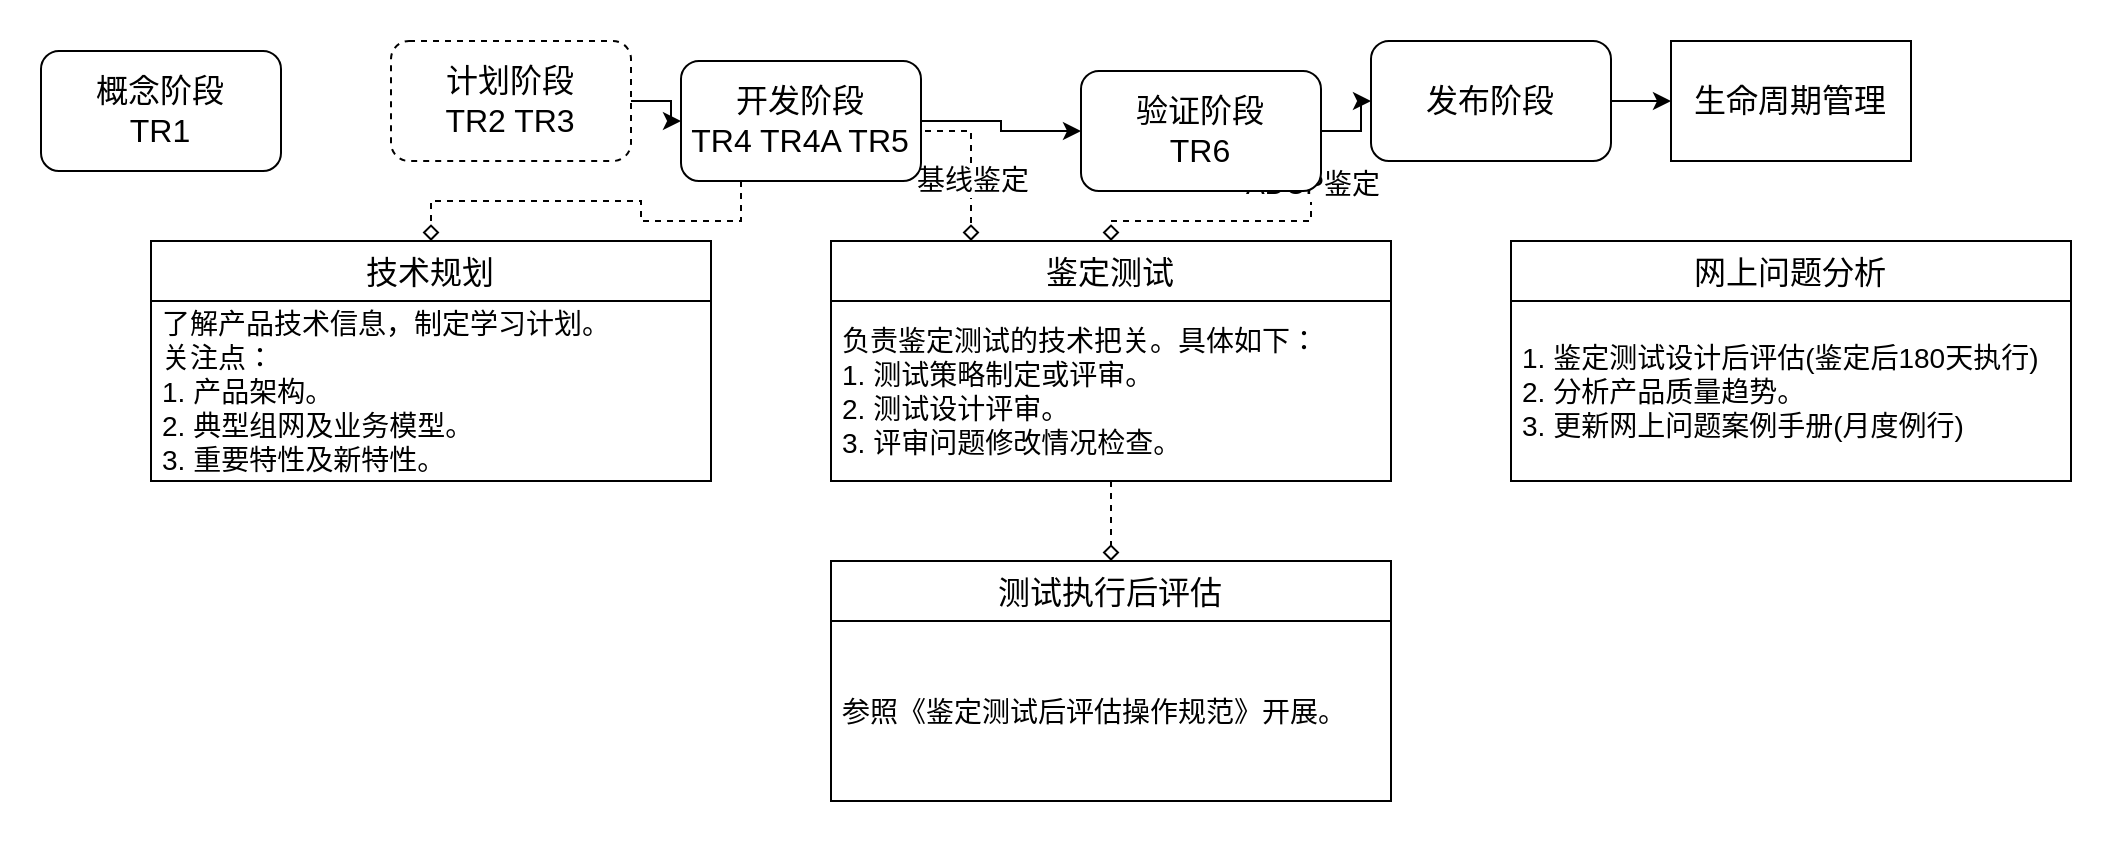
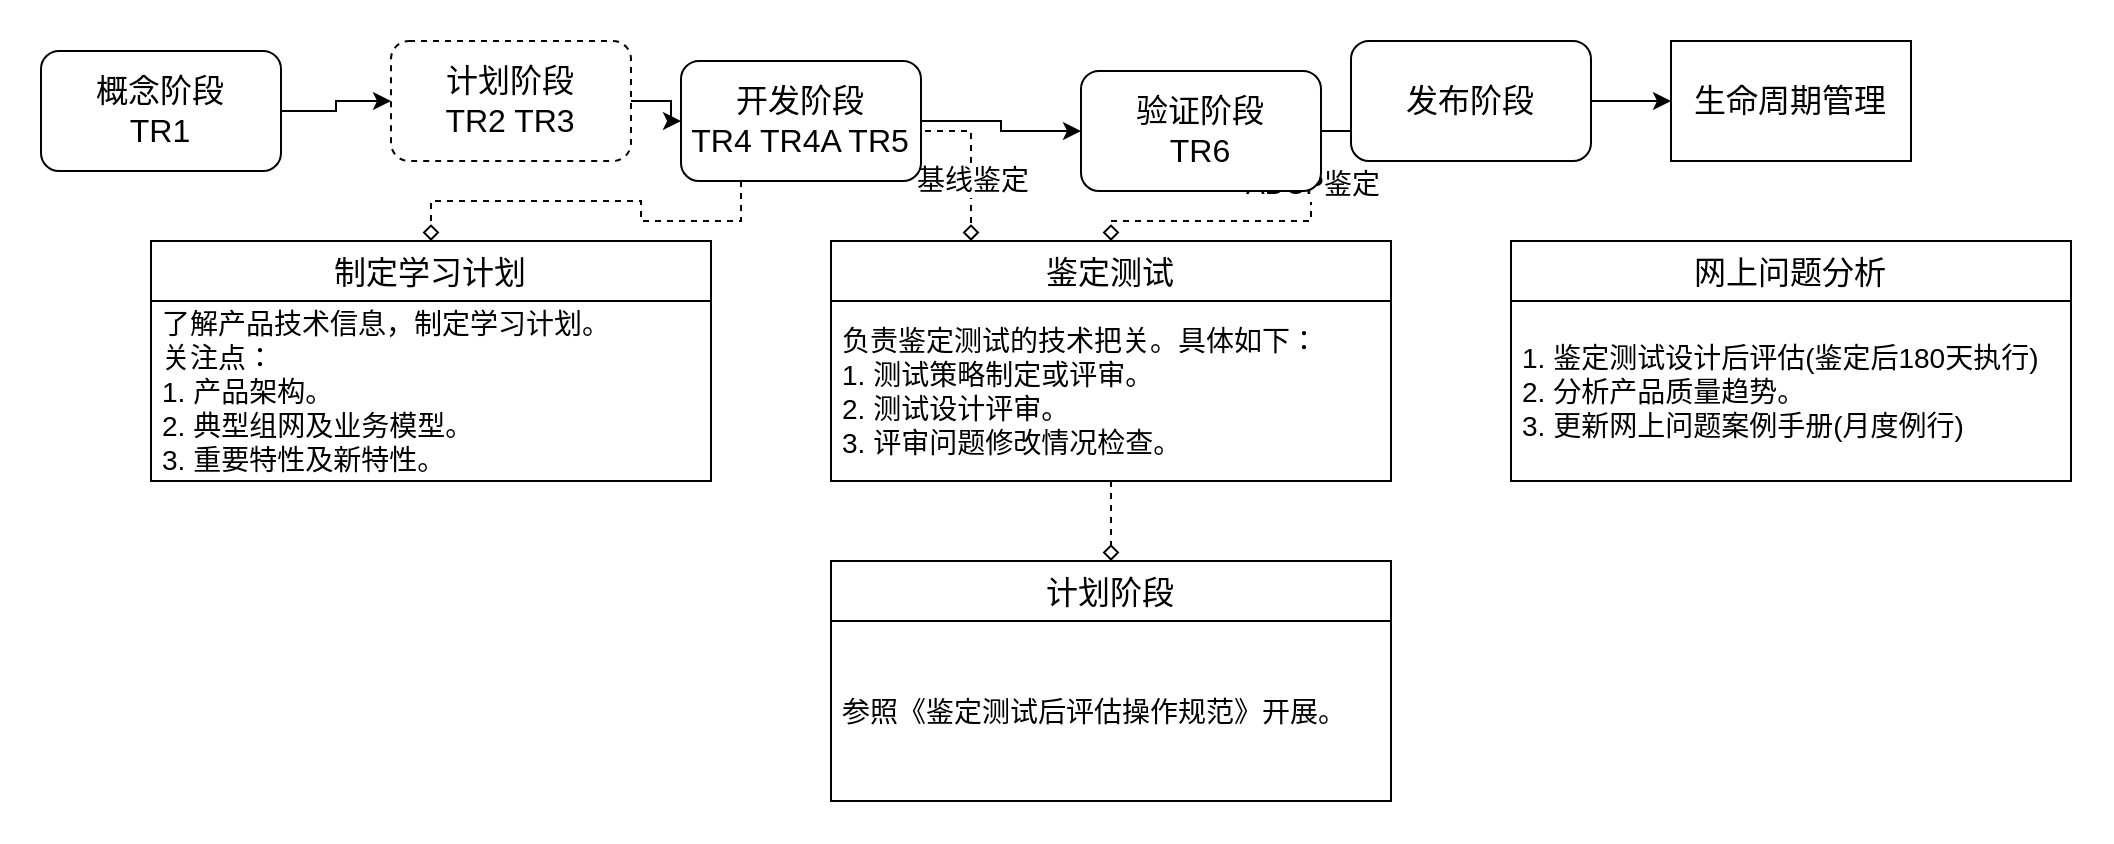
(1491, 101) -> (1471, 101)
none -> (334, 111)
(430, 273) -> (430, 273)
(1110, 593) -> (1110, 593)
